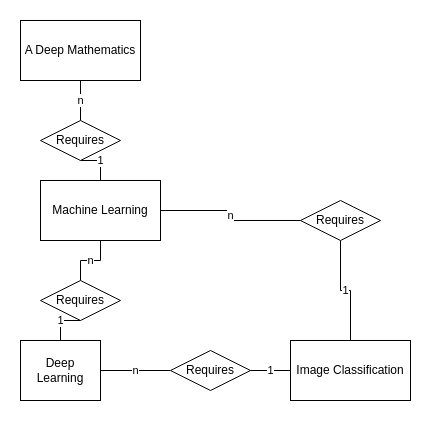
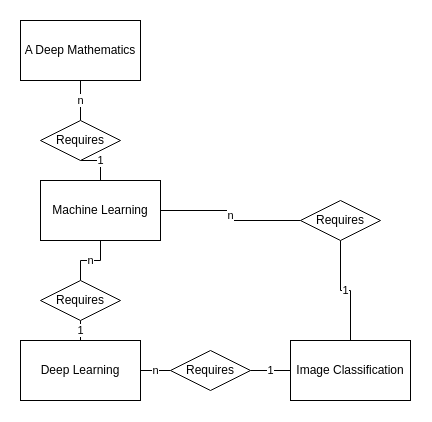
(61, 371) -> (81, 371)
